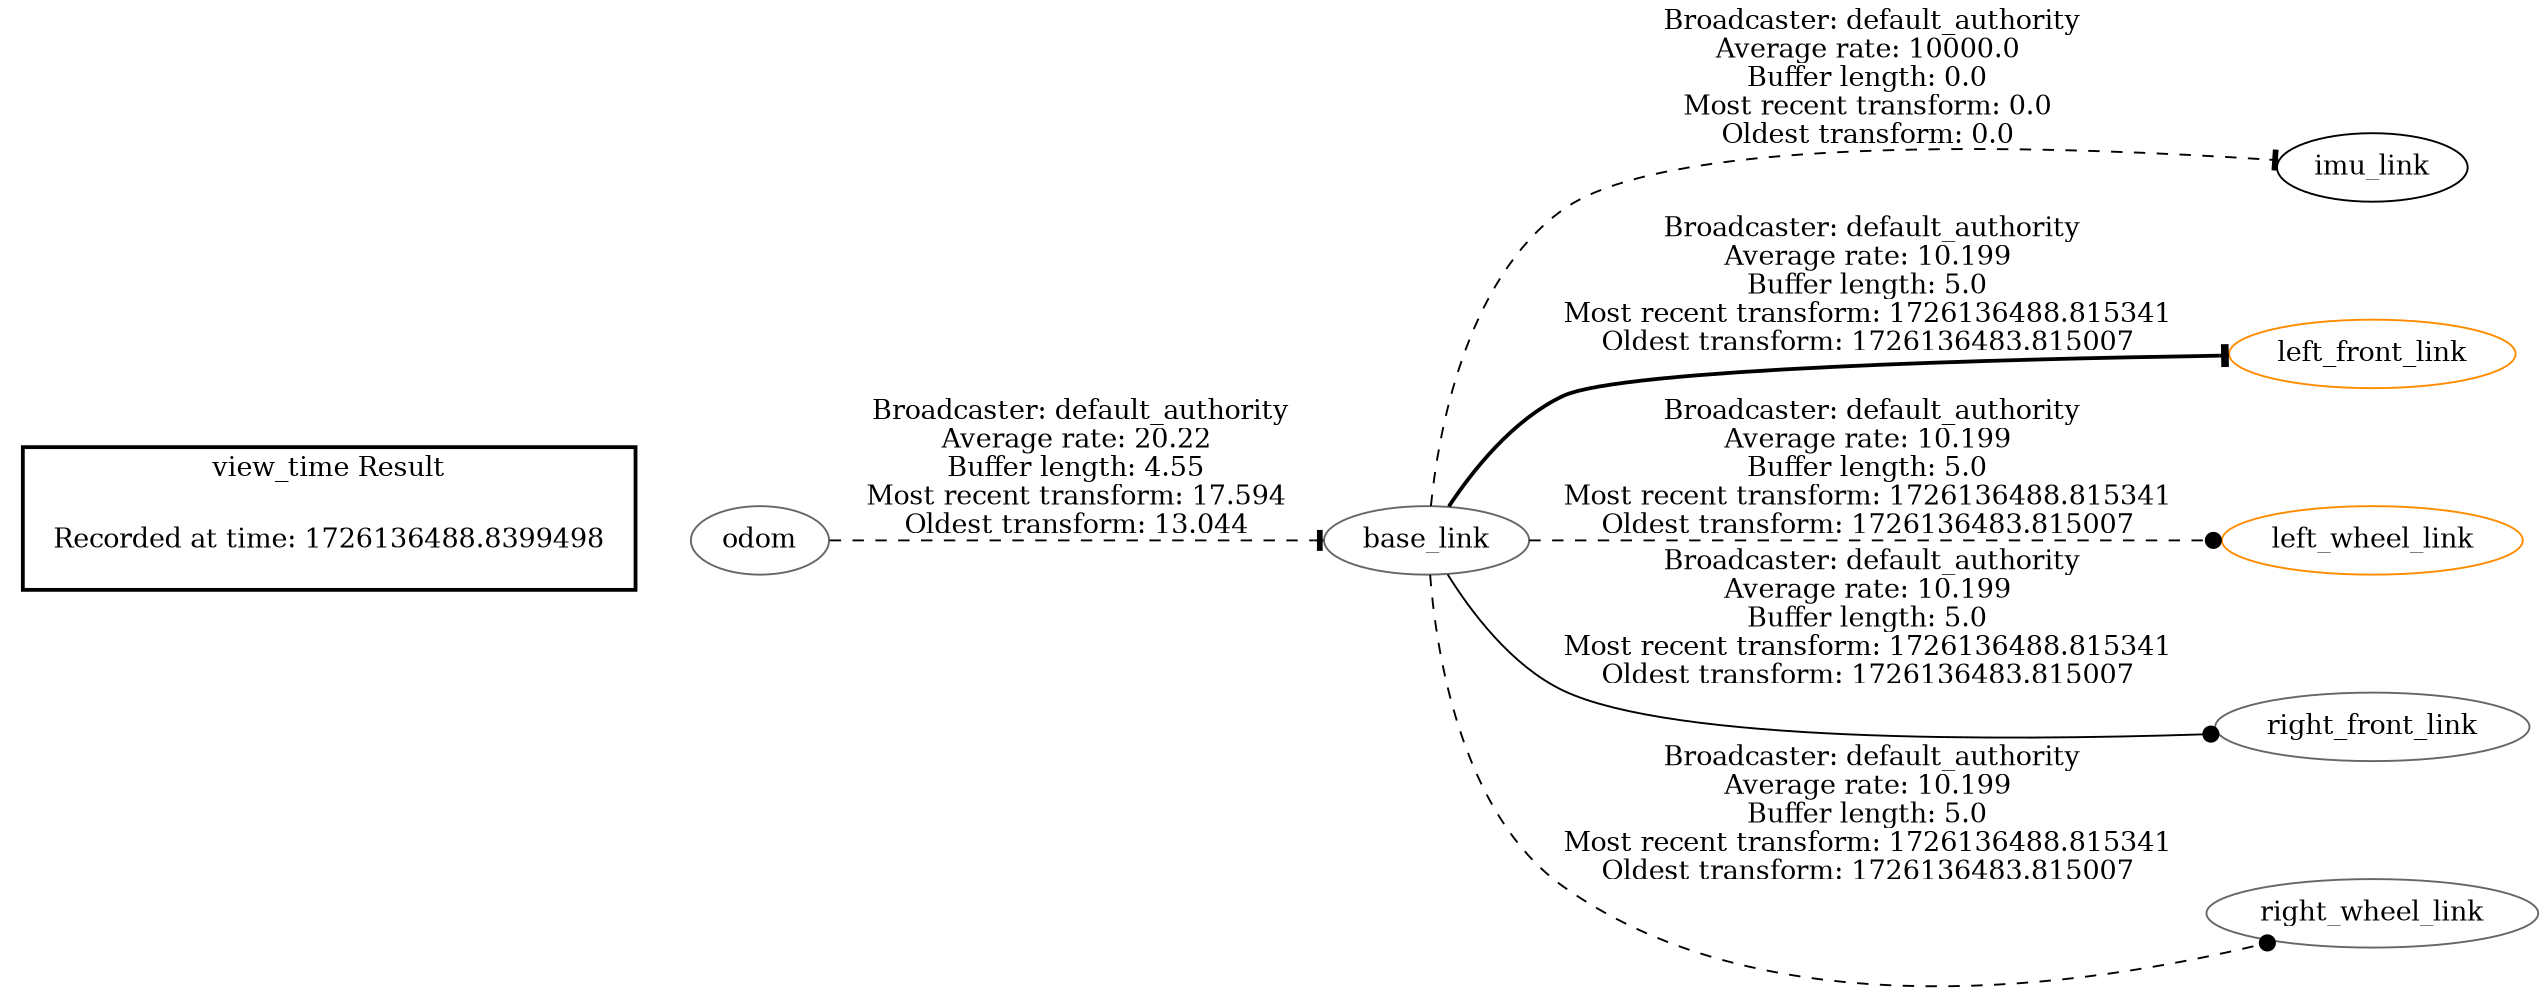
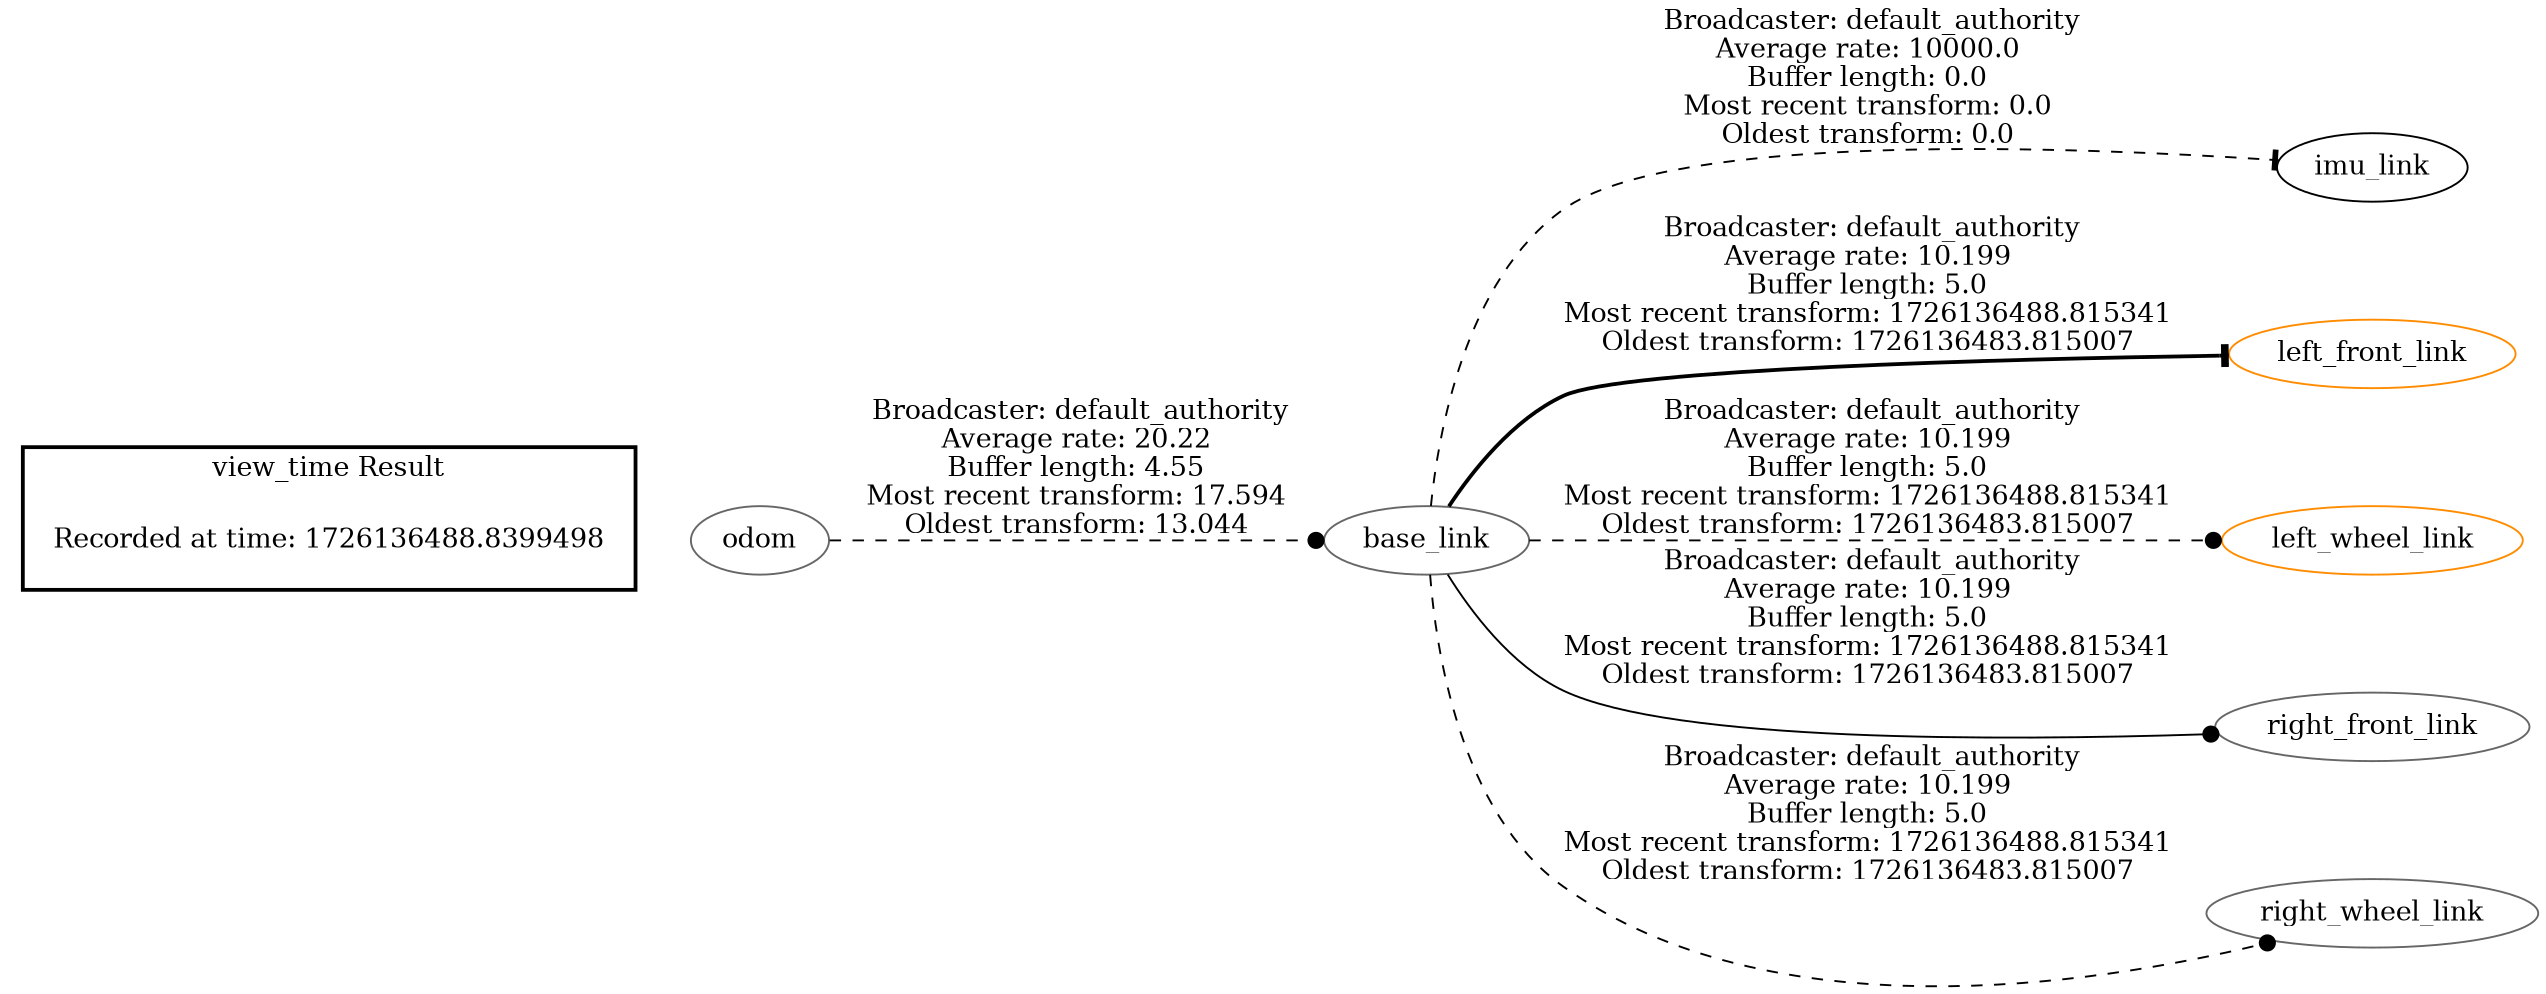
(1072, 540) -> (1069, 540)
